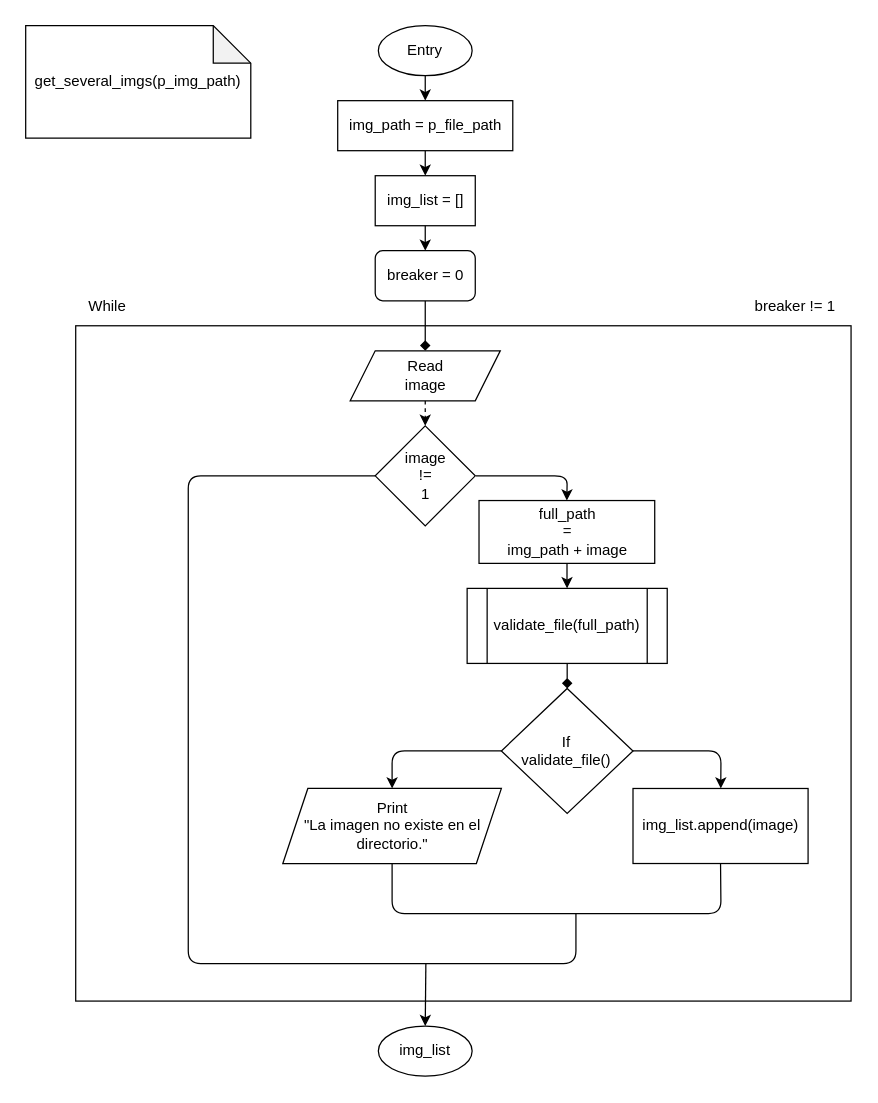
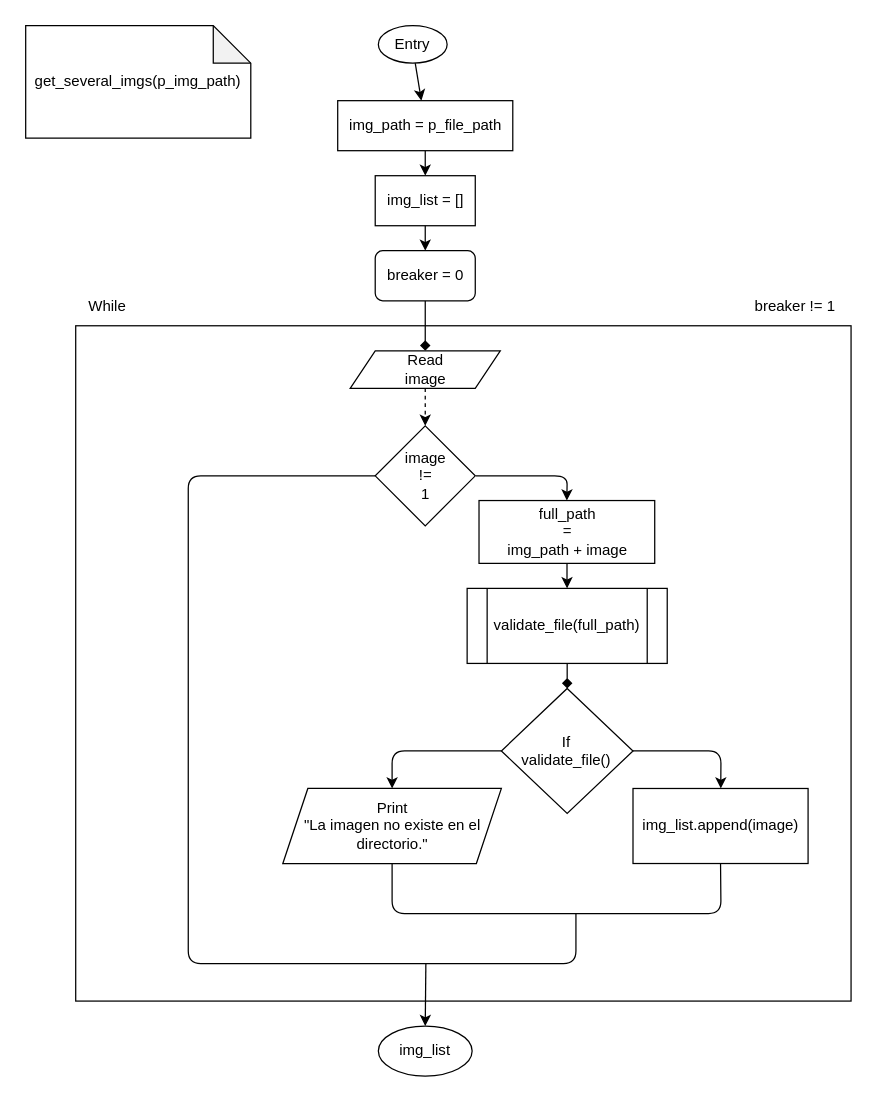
(425, 51) -> (413, 44)
(425, 376) -> (425, 369)
